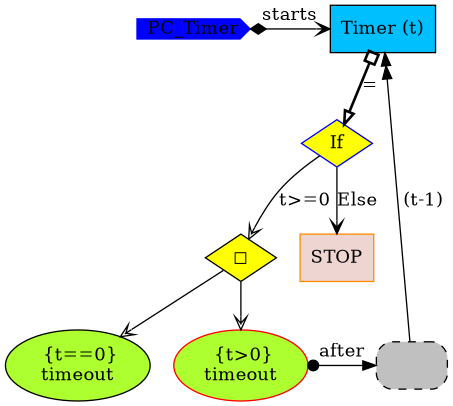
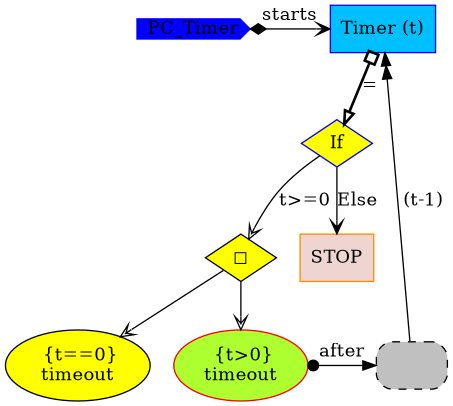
(383, 29) -> (383, 29)
(78, 365) -> (78, 365)
